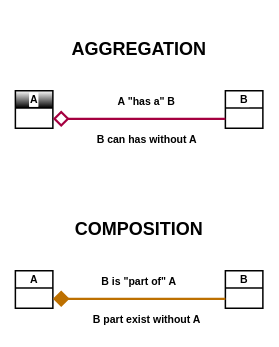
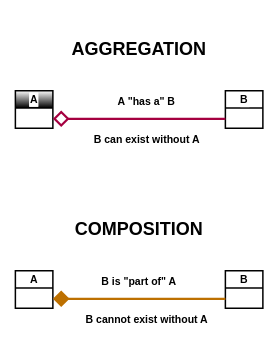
(147, 139) -> (147, 139)
(147, 319) -> (147, 319)
